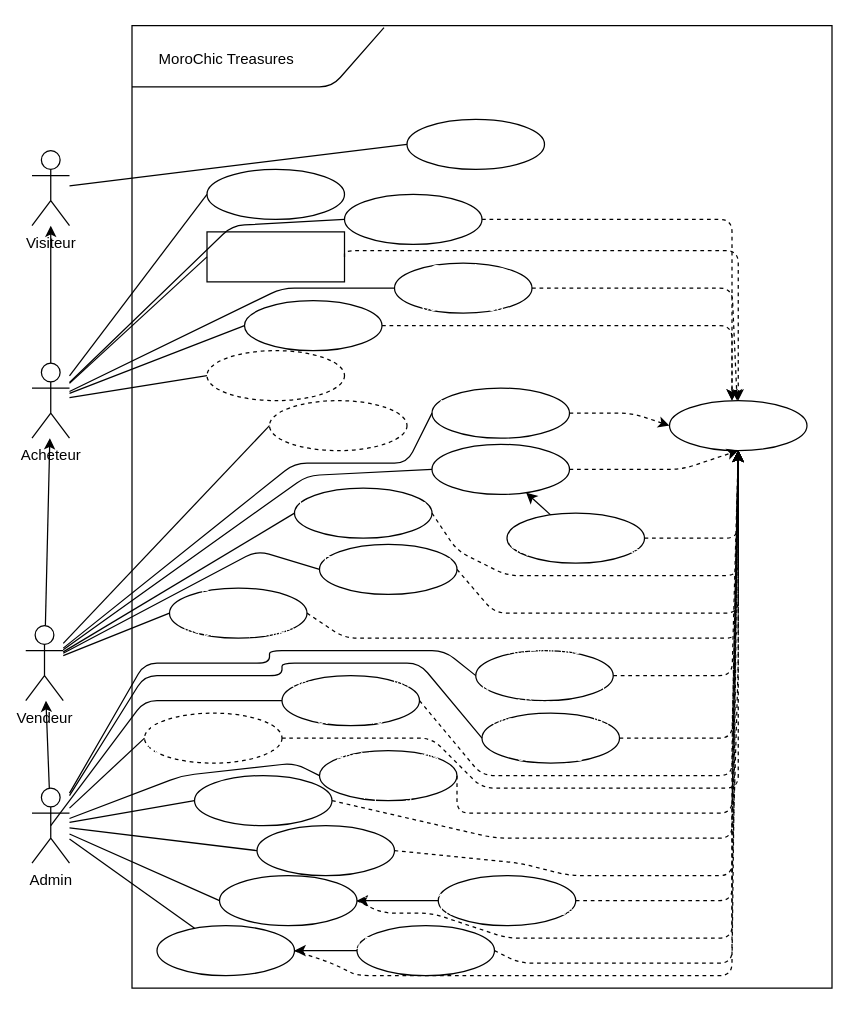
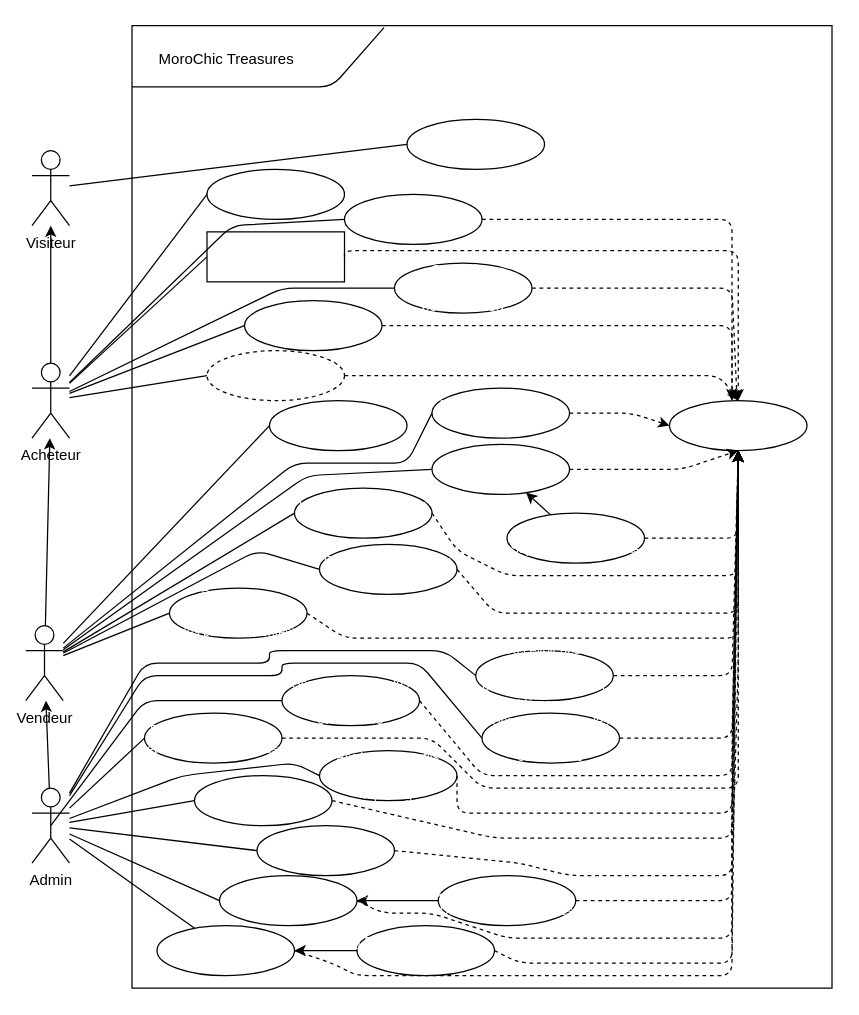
none -> (541, 376)
(338, 426) -> (338, 426)
(213, 738) -> (213, 738)
